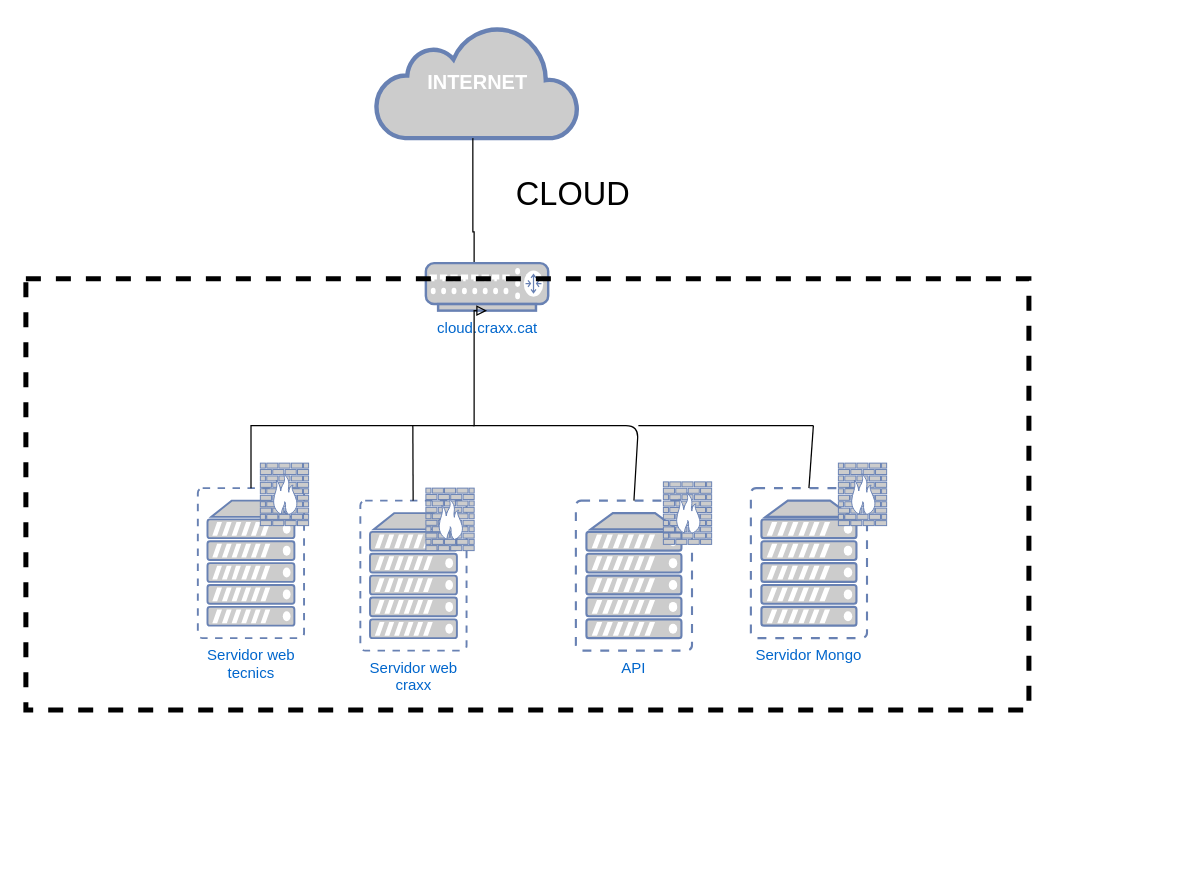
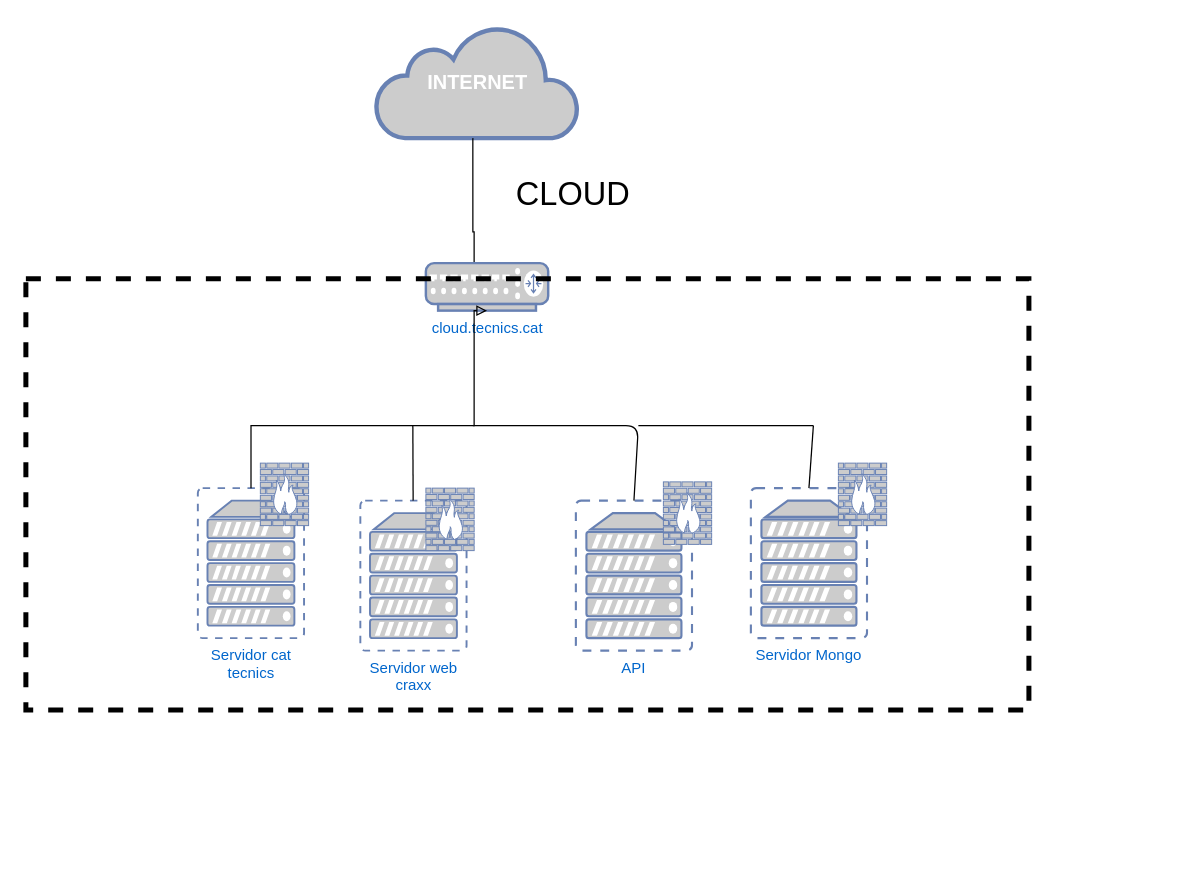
(488, 328) -> (488, 328)
(251, 665) -> (251, 665)
